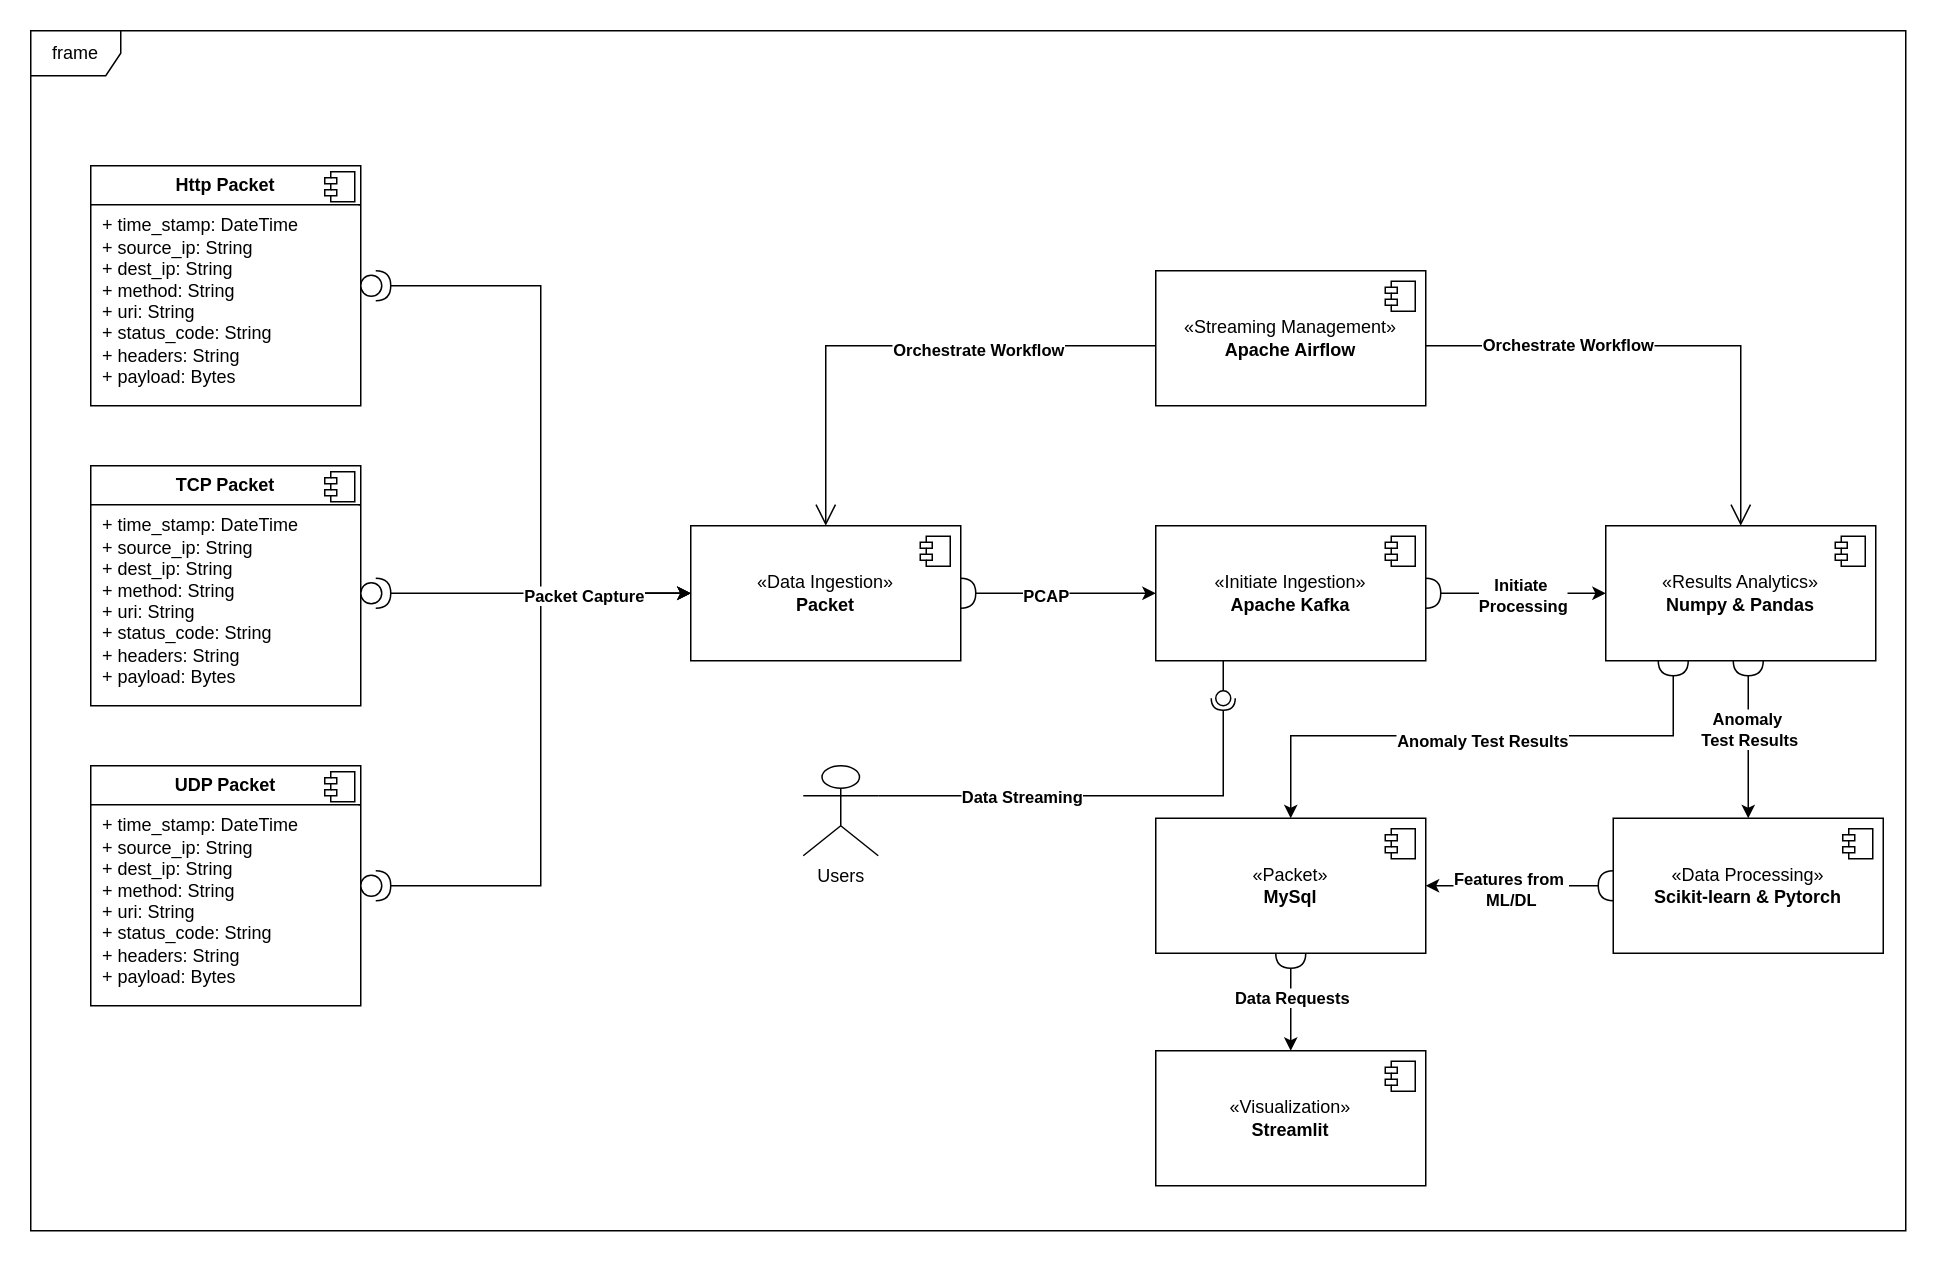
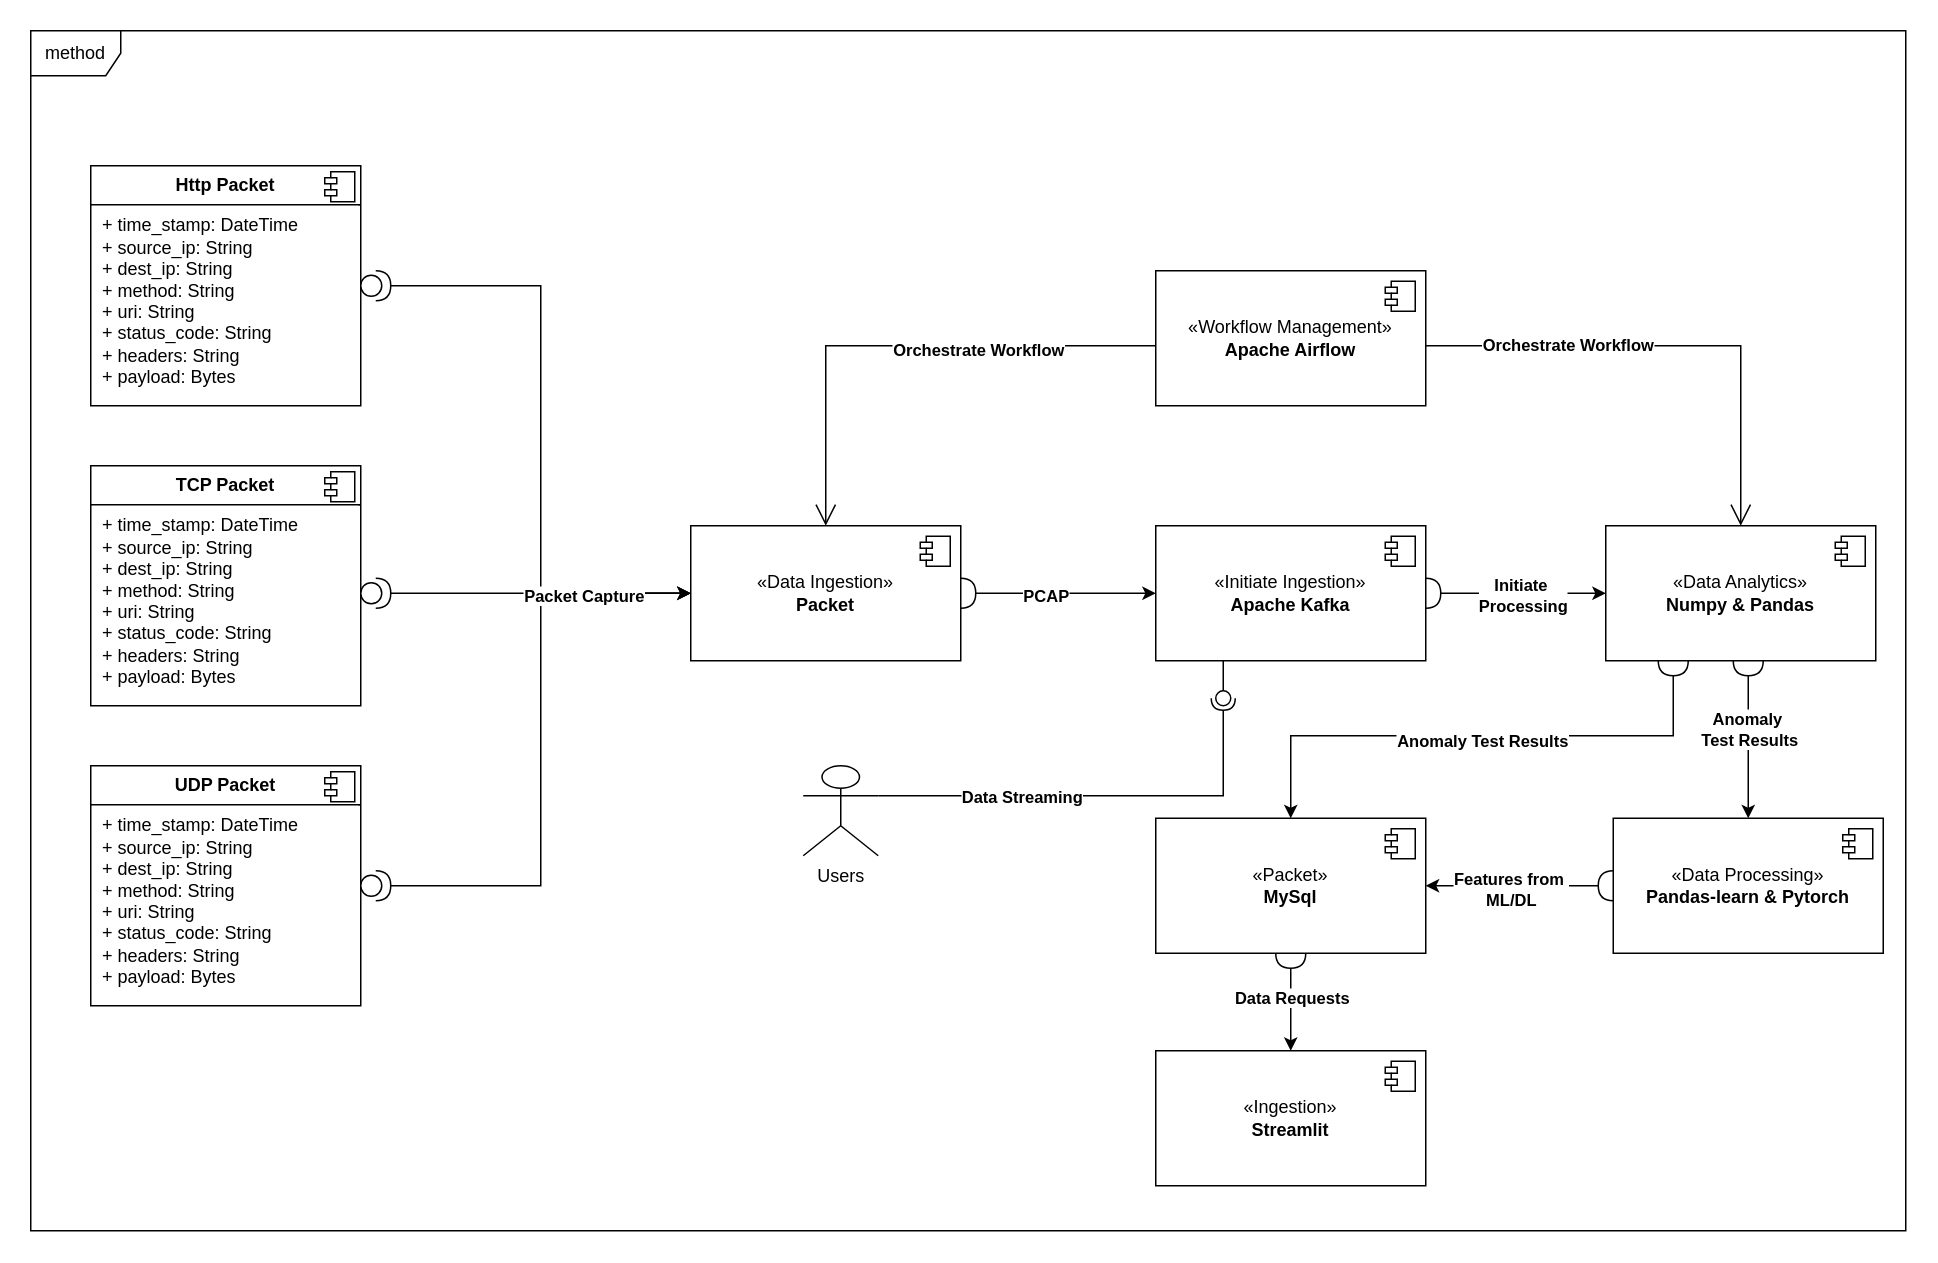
(76, 53) -> (76, 53)
(1291, 338) -> (1291, 338)
(1741, 593) -> (1741, 593)
(1748, 886) -> (1748, 886)
(1291, 1118) -> (1291, 1118)
